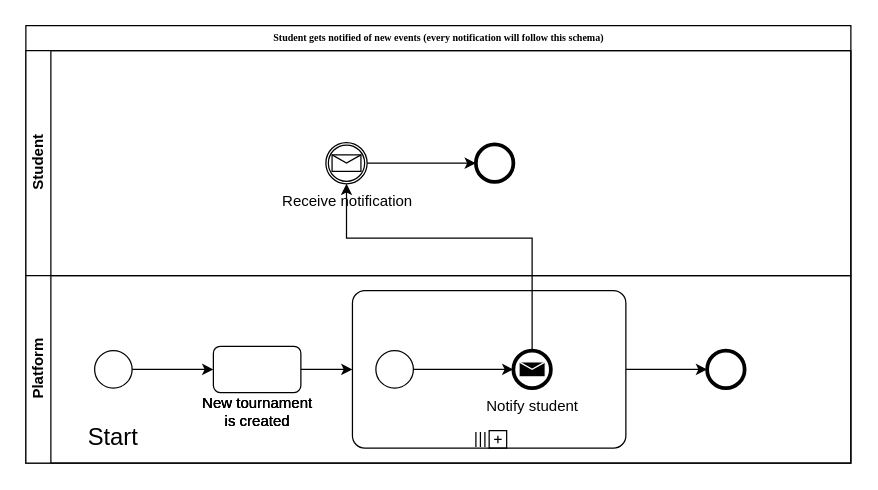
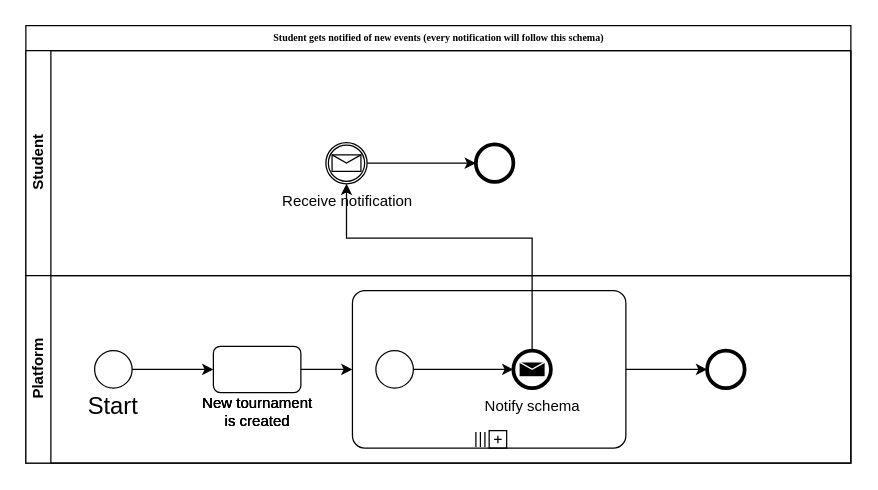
(533, 407) -> (533, 407)
(113, 438) -> (113, 407)
